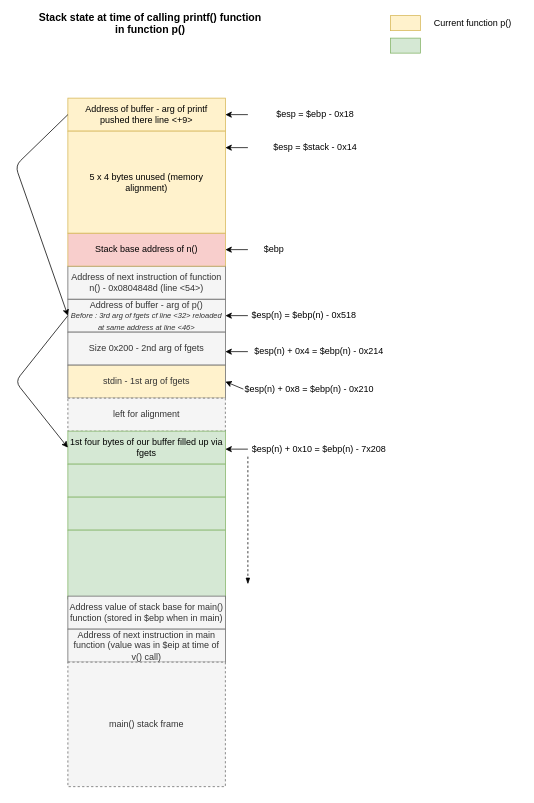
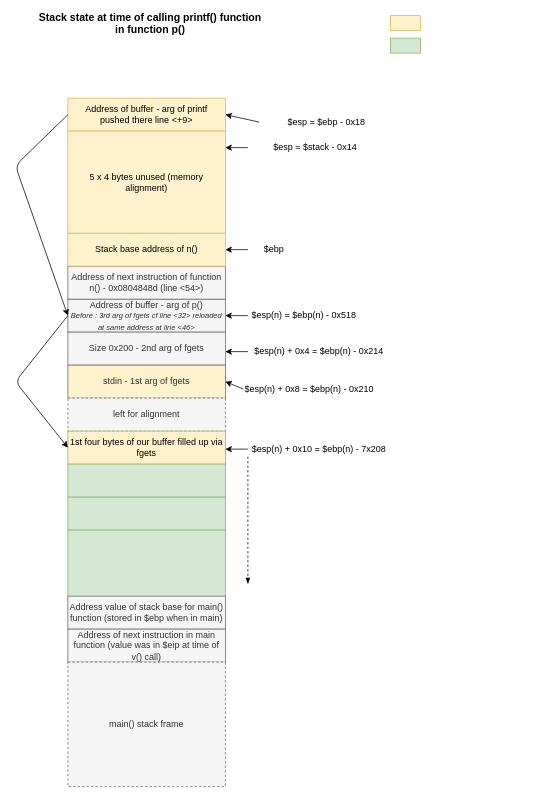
(473, 23) -> none
(315, 114) -> (327, 122)
(147, 249) -> (147, 249)
(147, 447) -> (147, 447)
